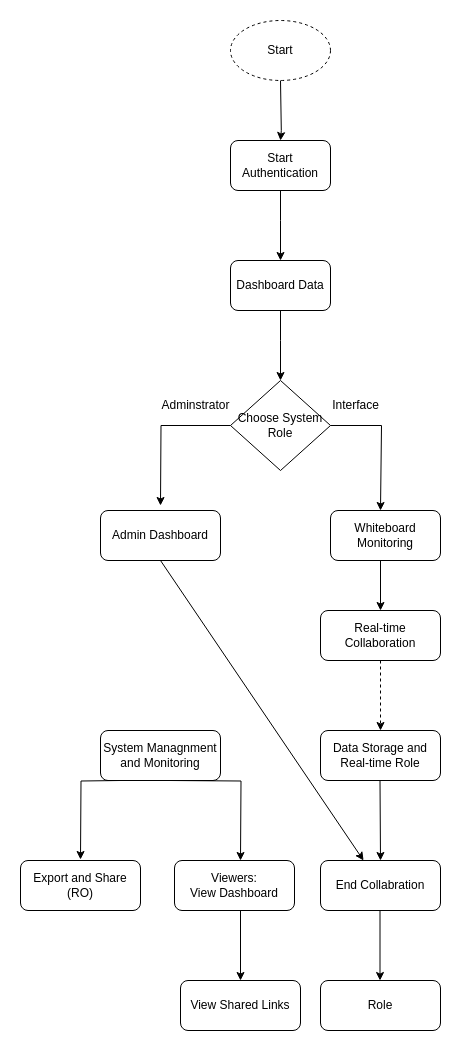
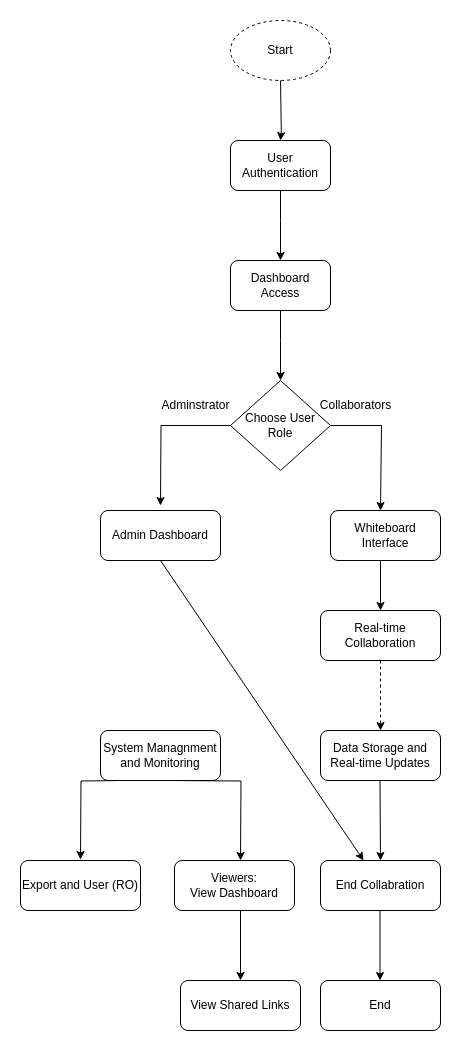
(281, 166) -> (281, 166)
(281, 286) -> (281, 286)
(356, 406) -> (356, 406)
(281, 426) -> (281, 426)
(386, 536) -> (386, 536)
(381, 756) -> (381, 756)
(81, 886) -> (81, 886)
(381, 1006) -> (381, 1006)
